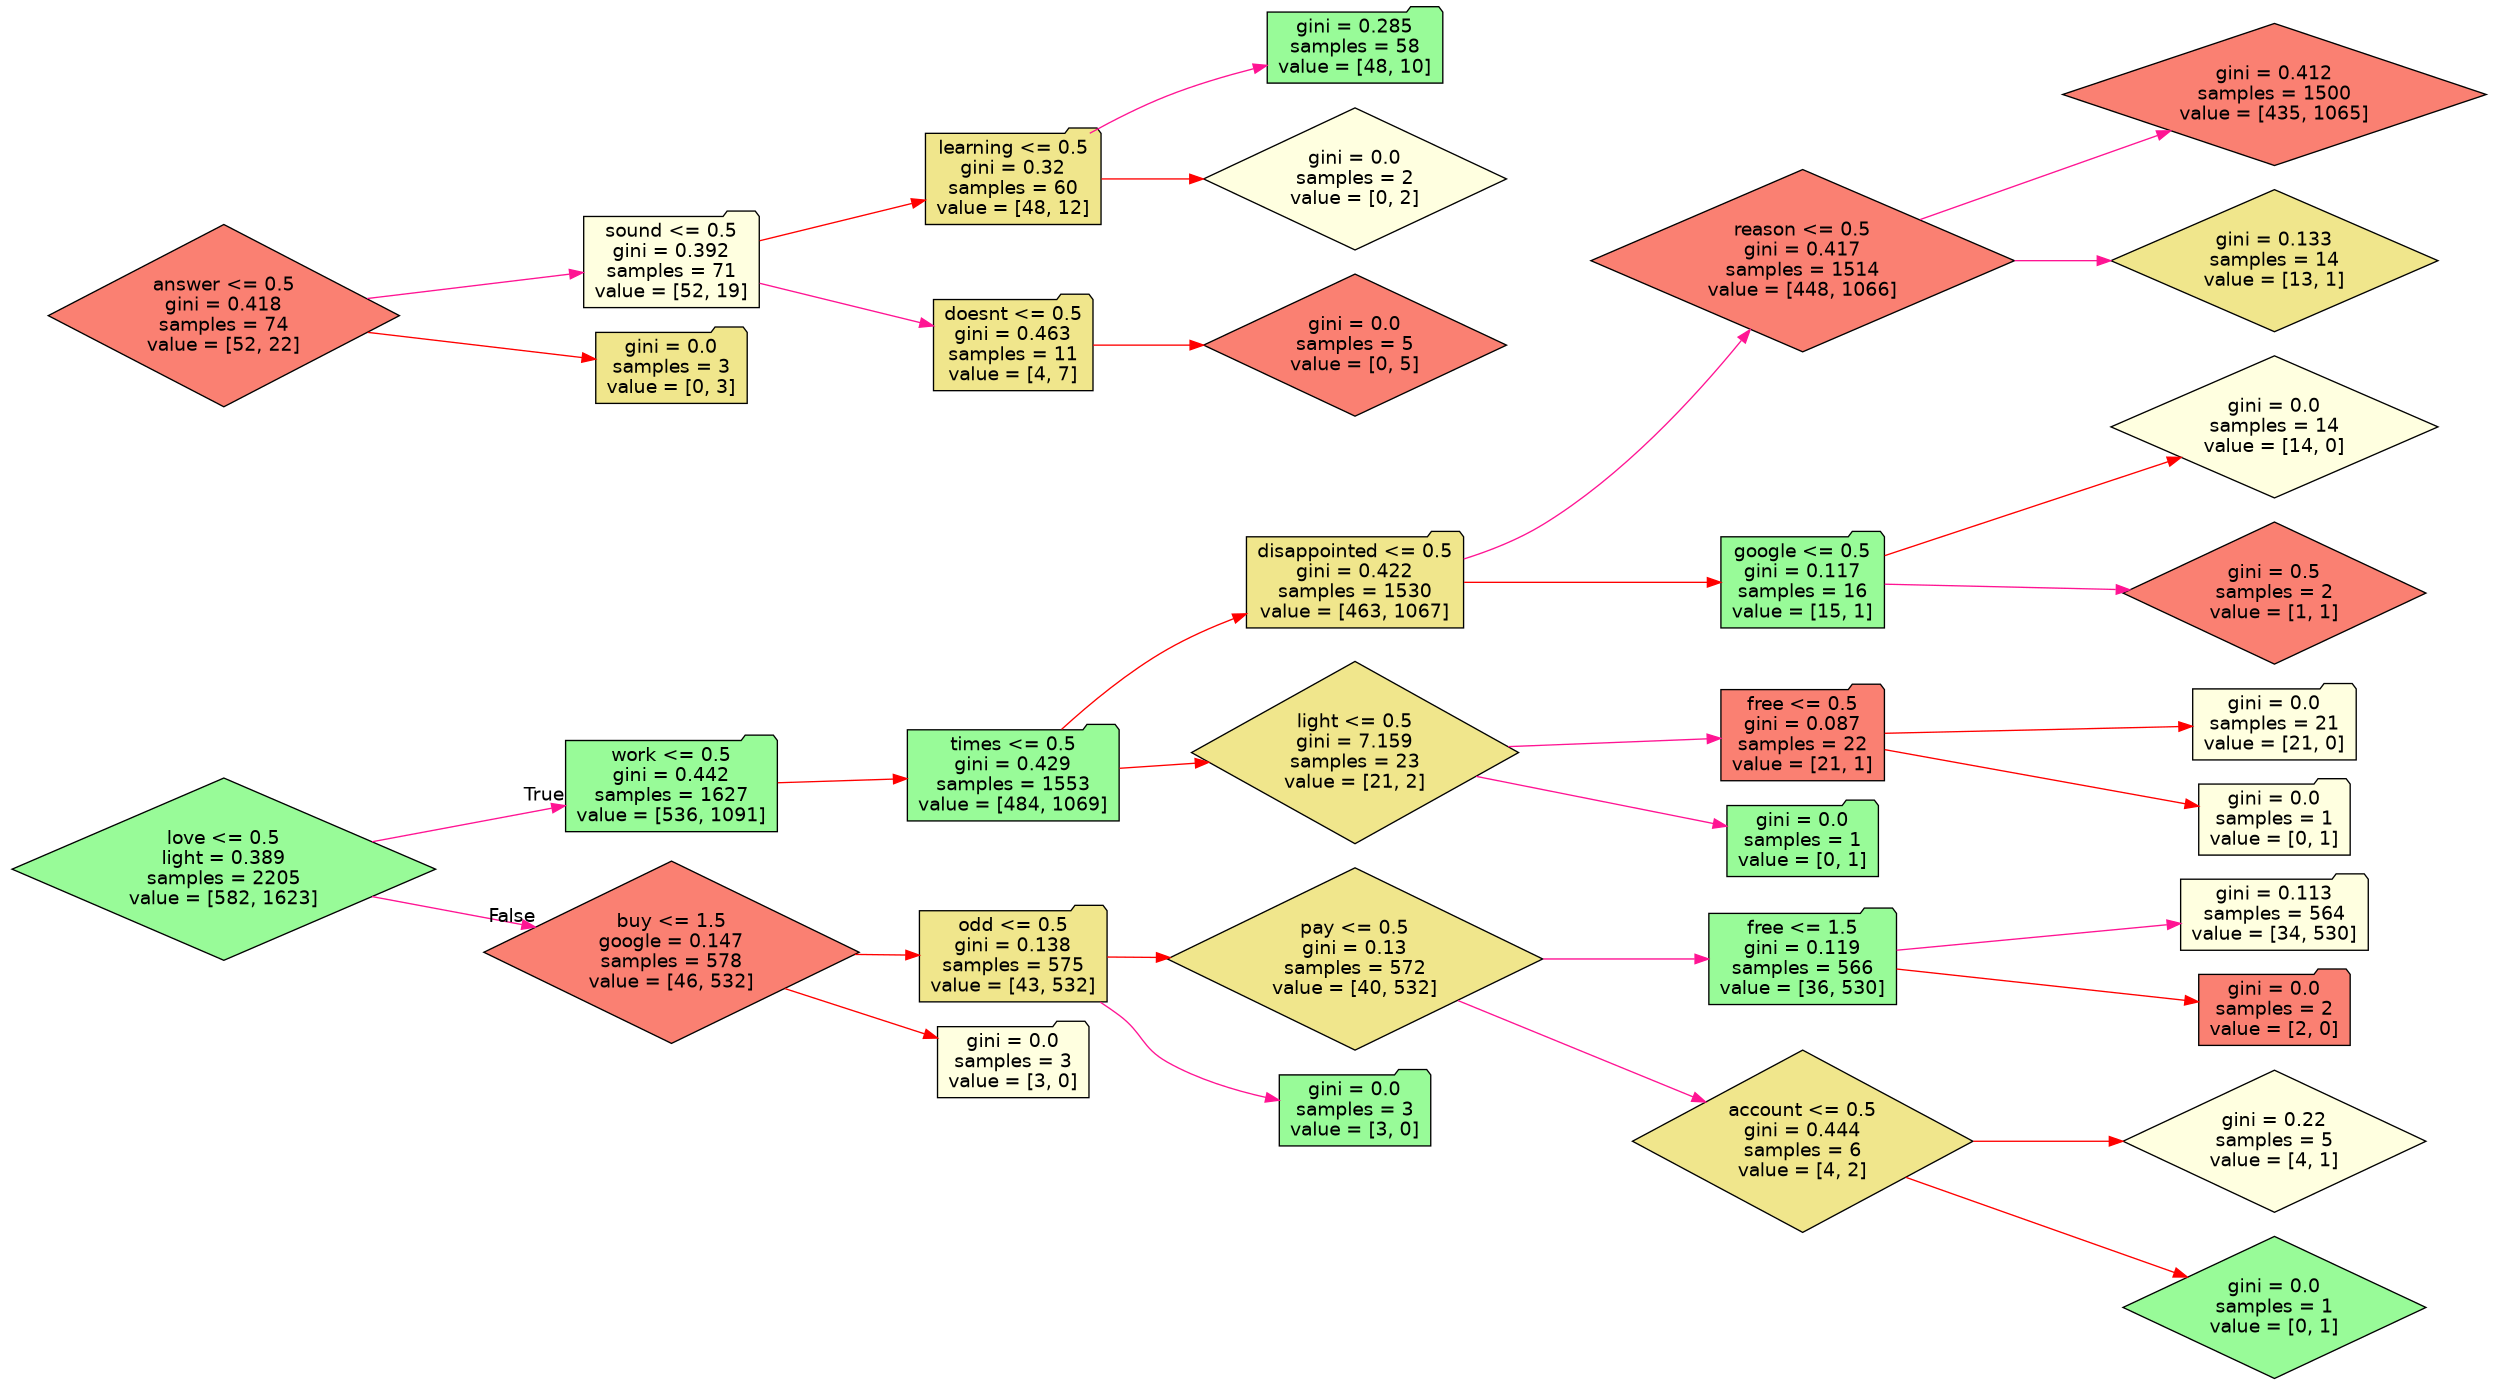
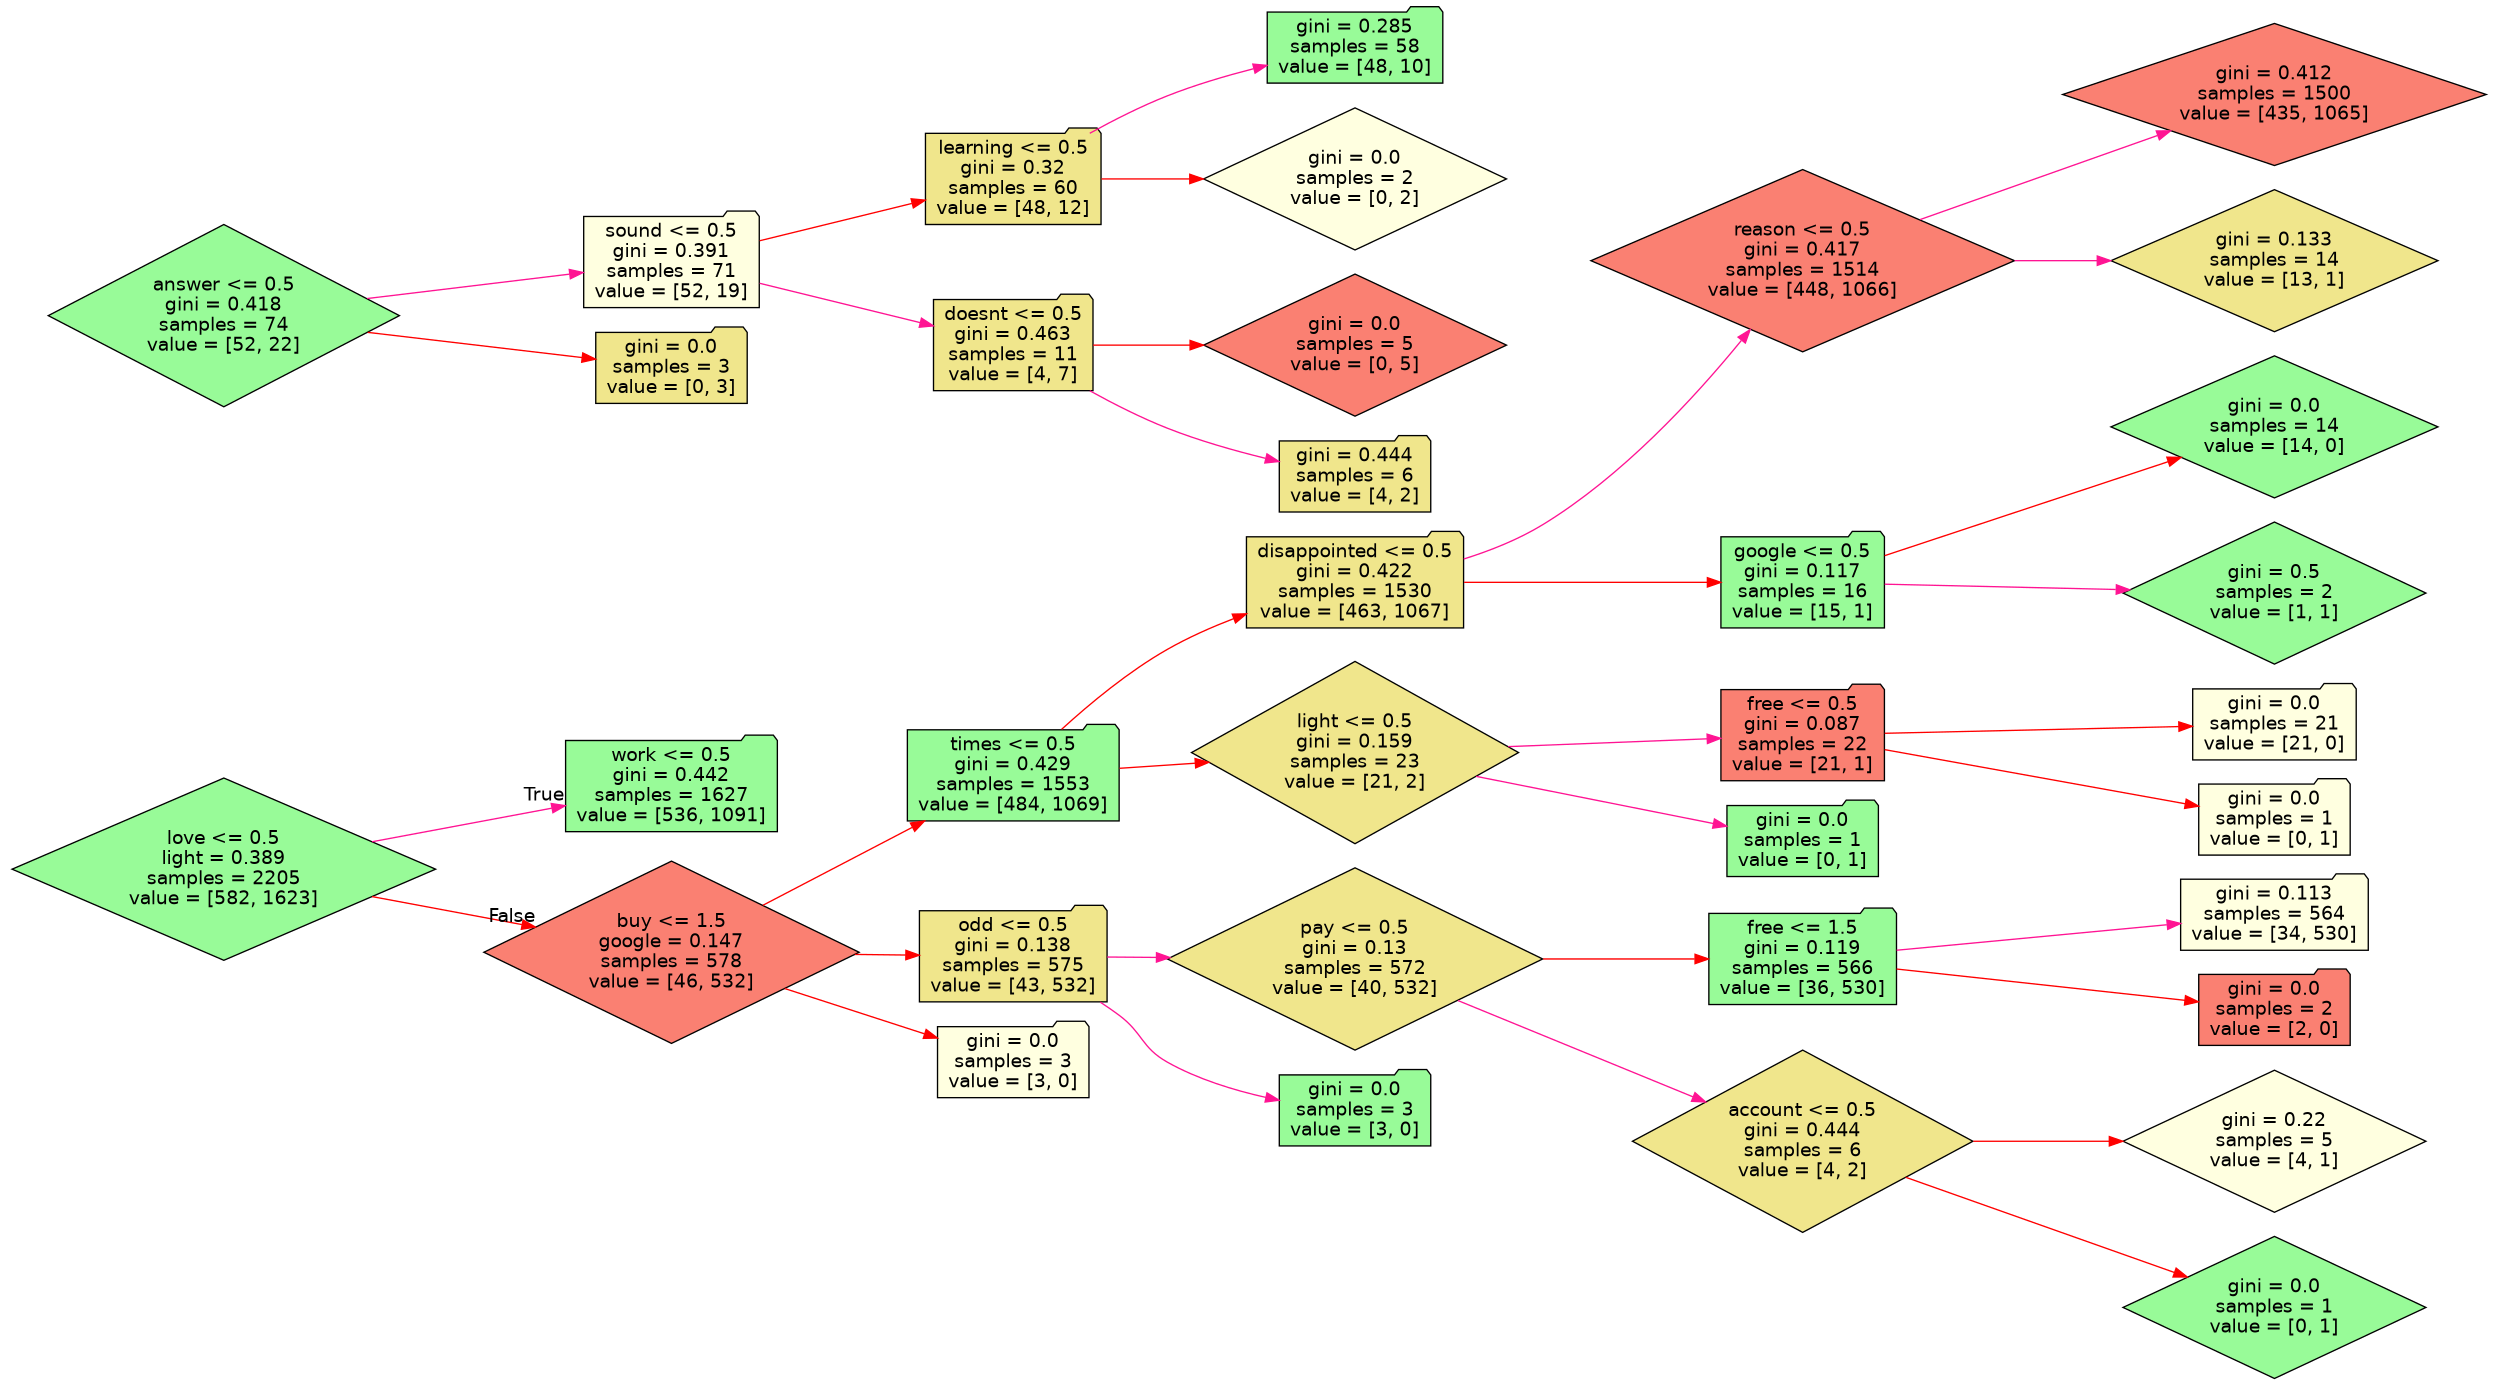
(671, 262) -> (671, 262)
(224, 316) -> (224, 316)
(2274, 427) -> (2274, 427)
none -> (1355, 476)
(2274, 593) -> (2274, 593)
(1355, 753) -> (1355, 753)
(835, 781) -> (837, 866)
(447, 911) -> (447, 911)
(1132, 957) -> (1132, 957)
(1619, 959) -> (1619, 959)
